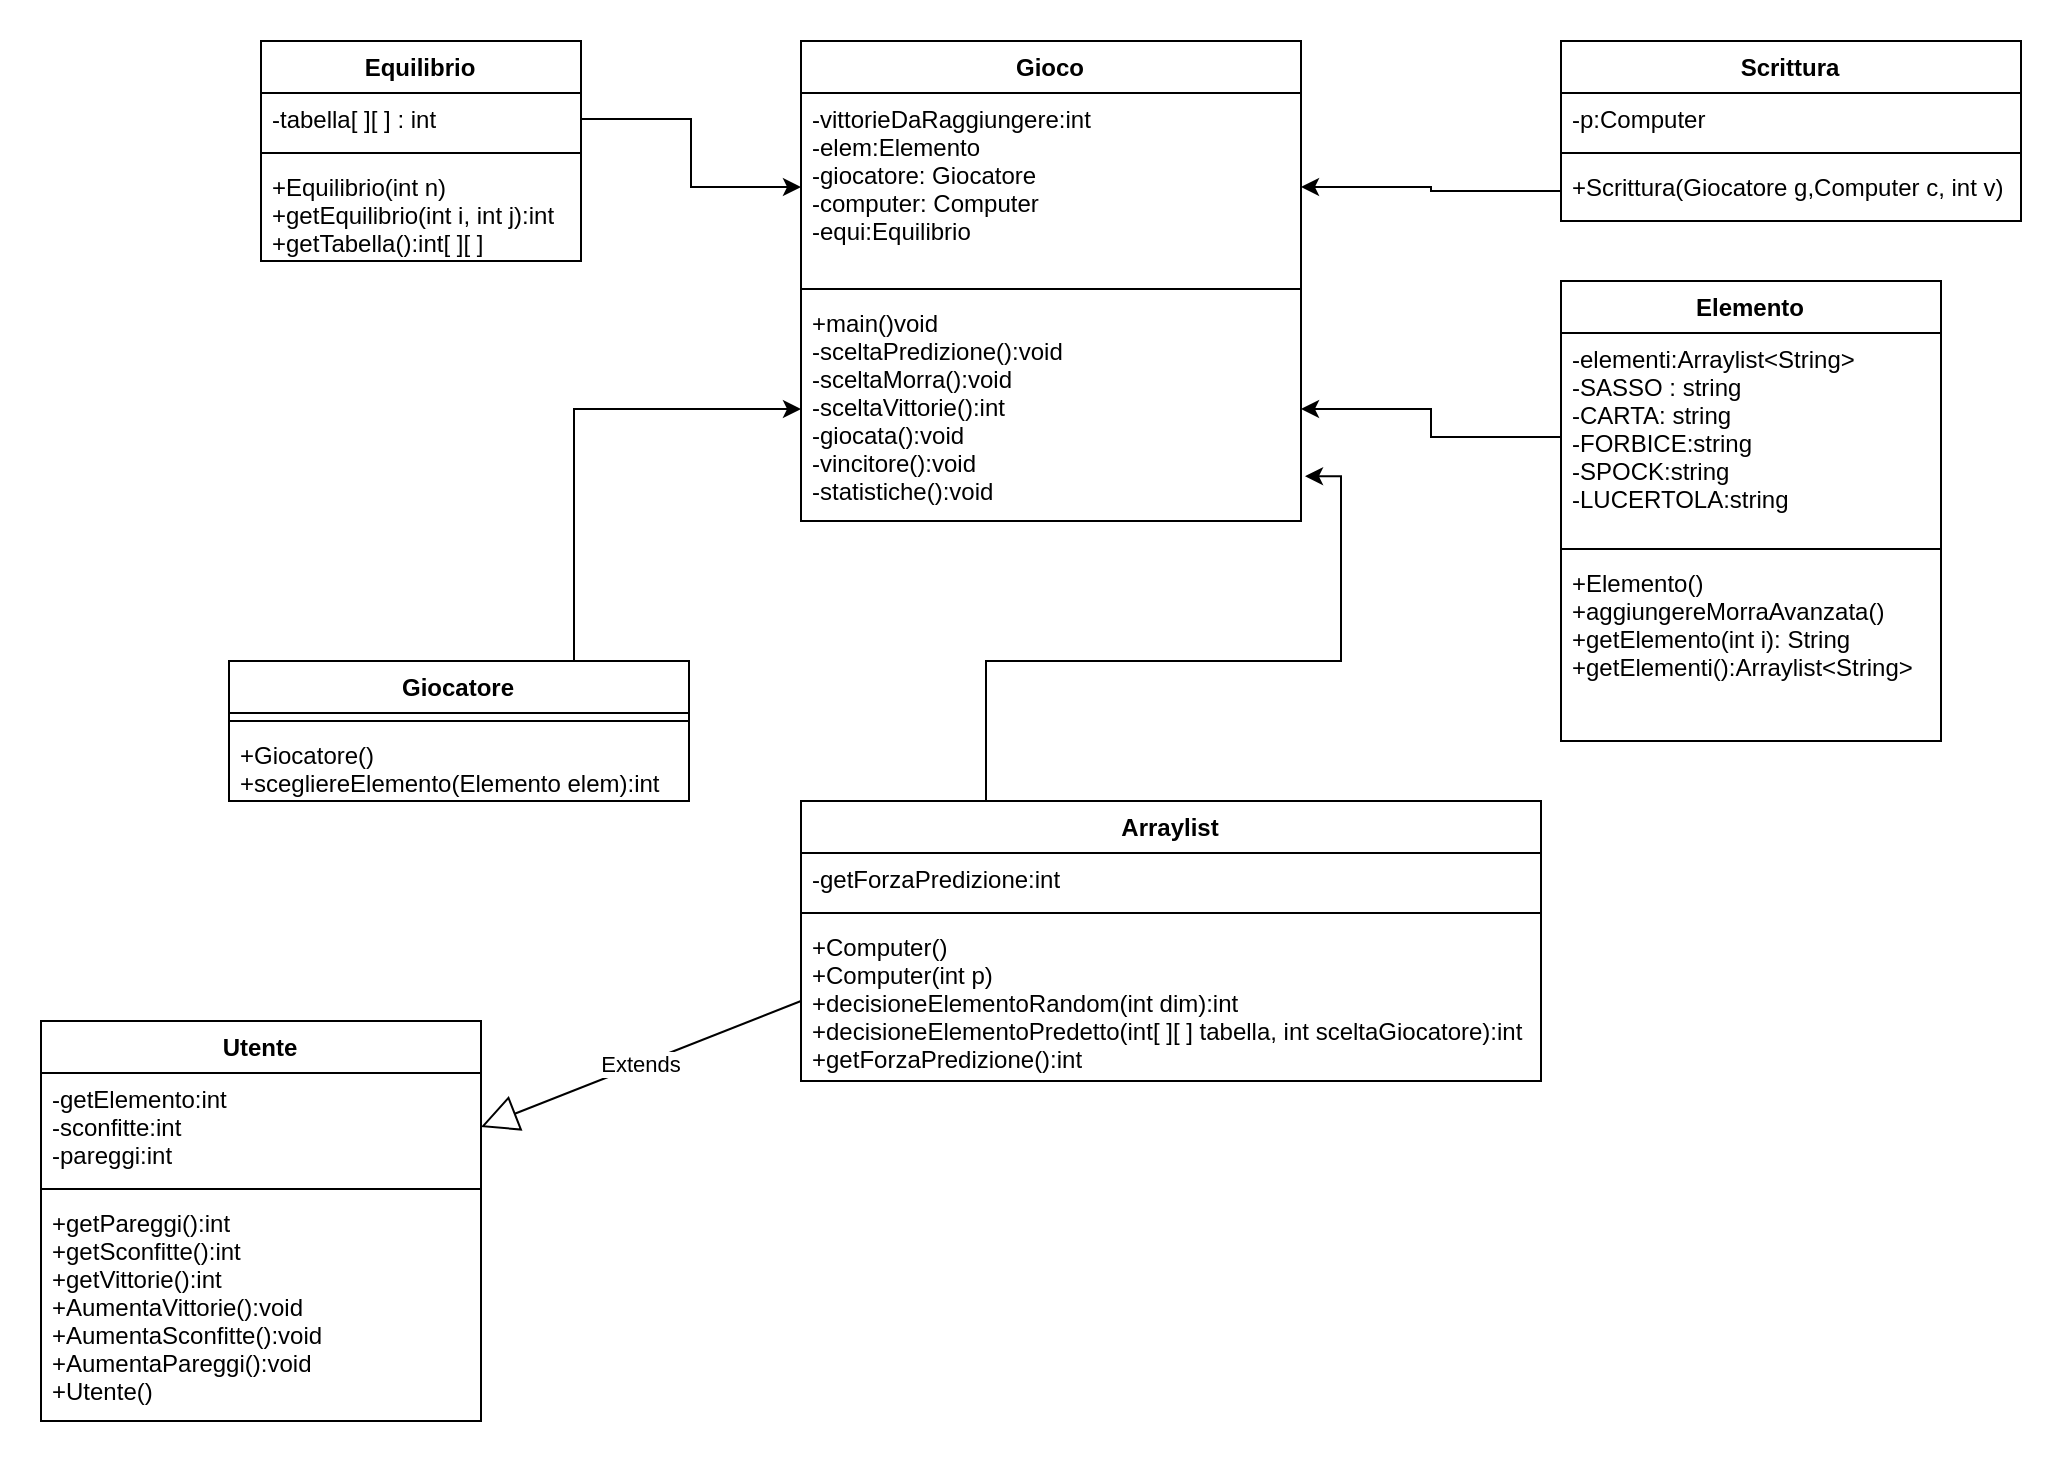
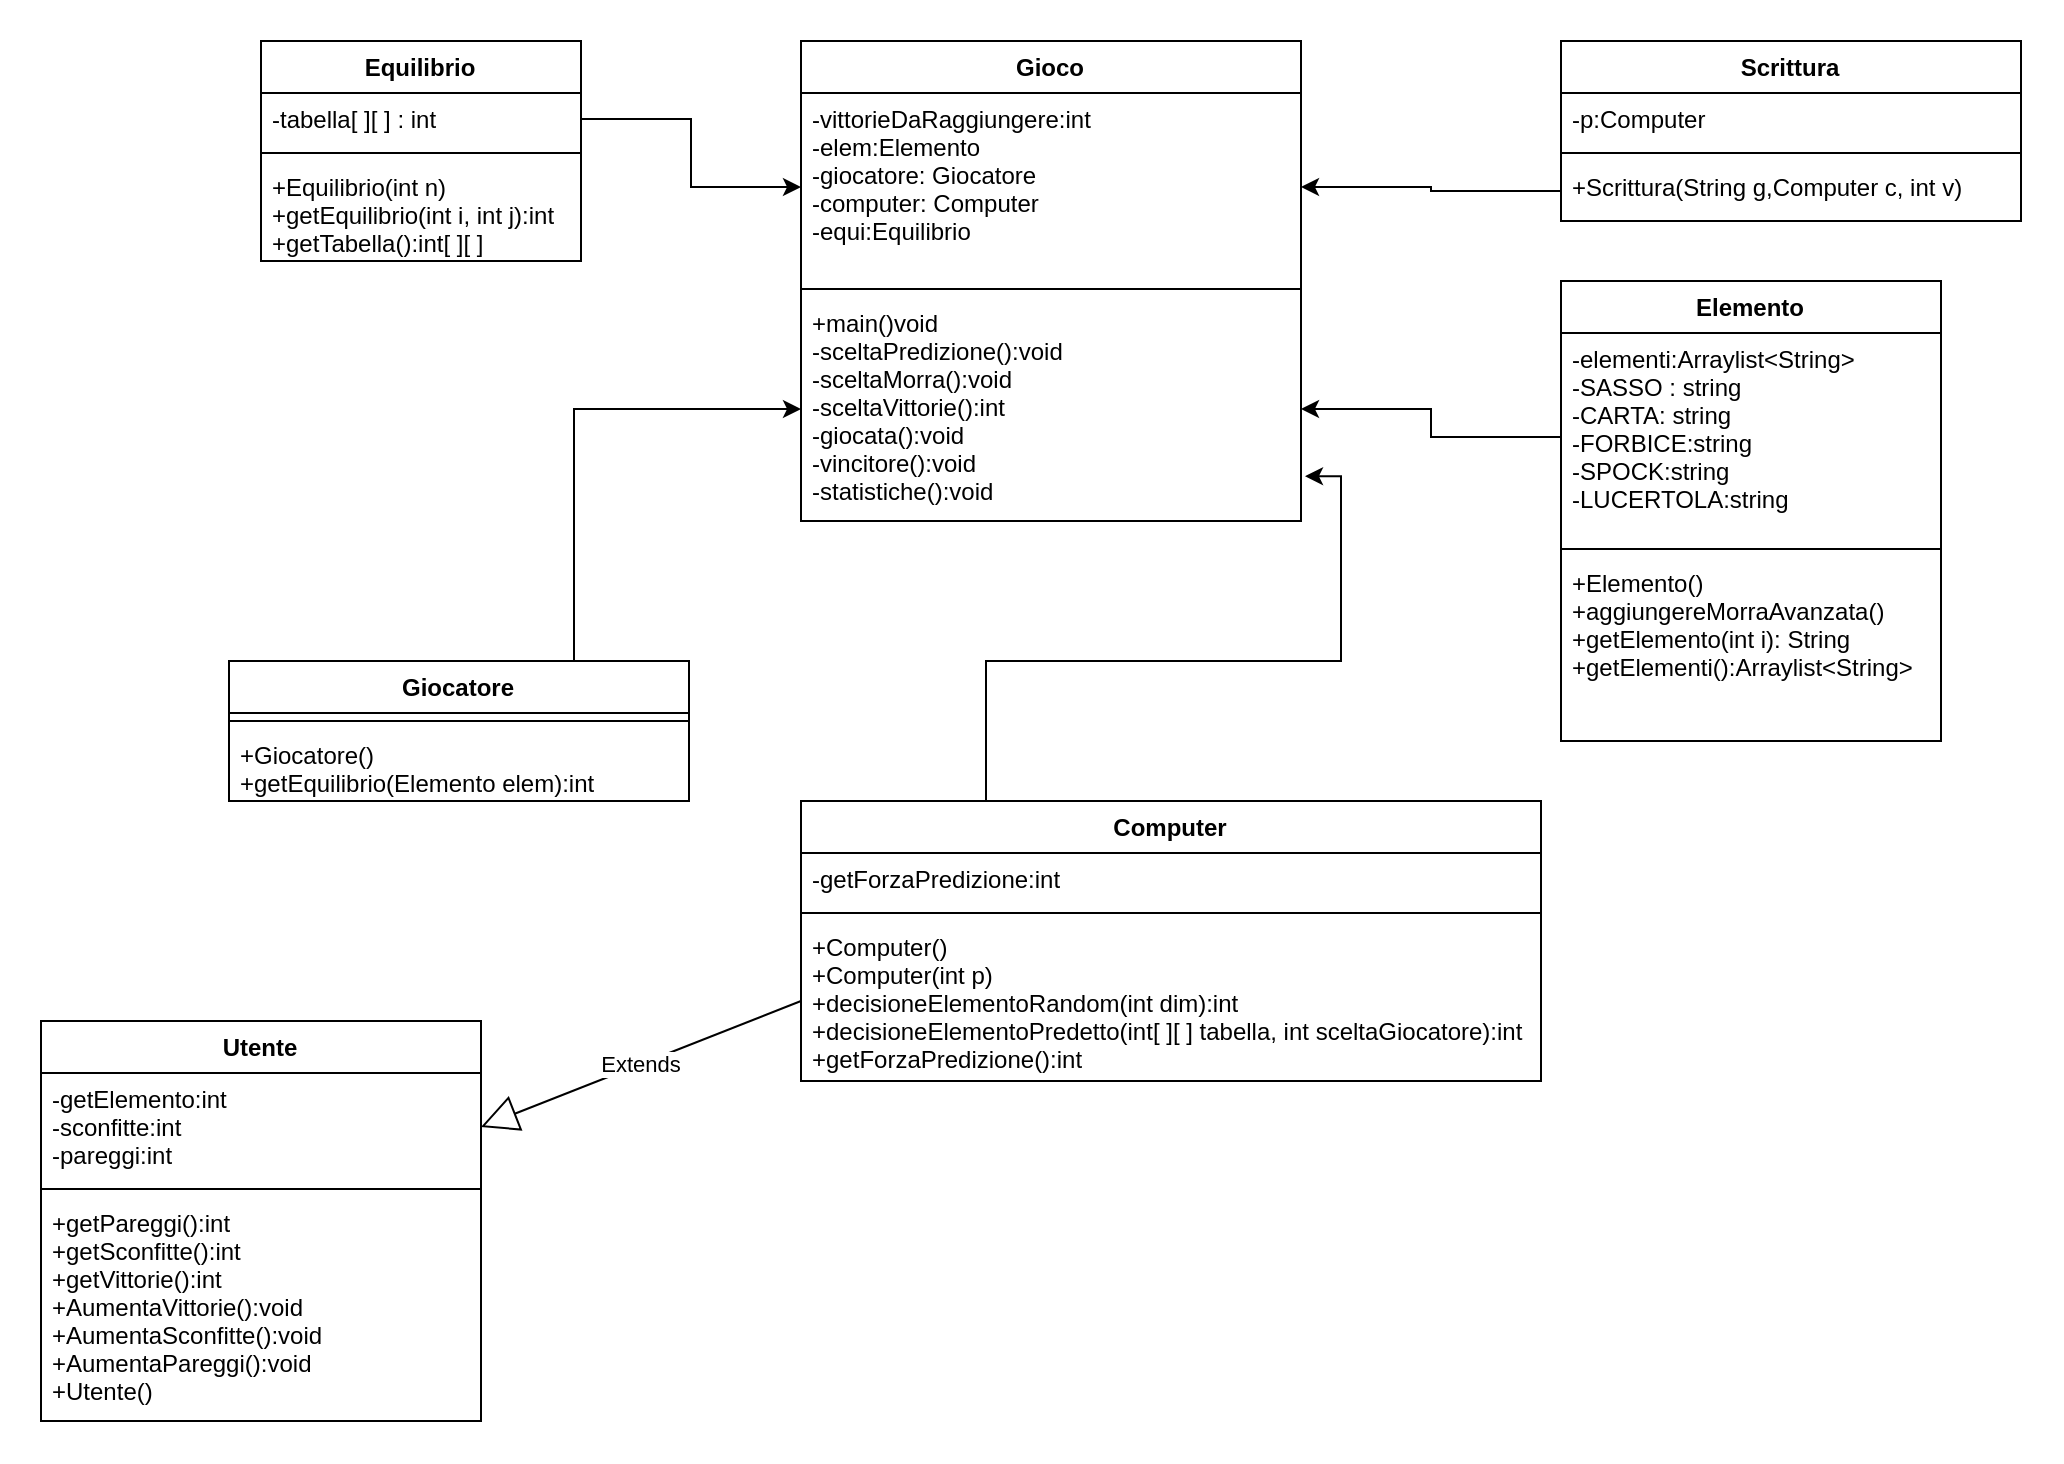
(1819, 188) -> (1799, 188)
(318, 756) -> (318, 756)
(1170, 828) -> (1170, 828)
